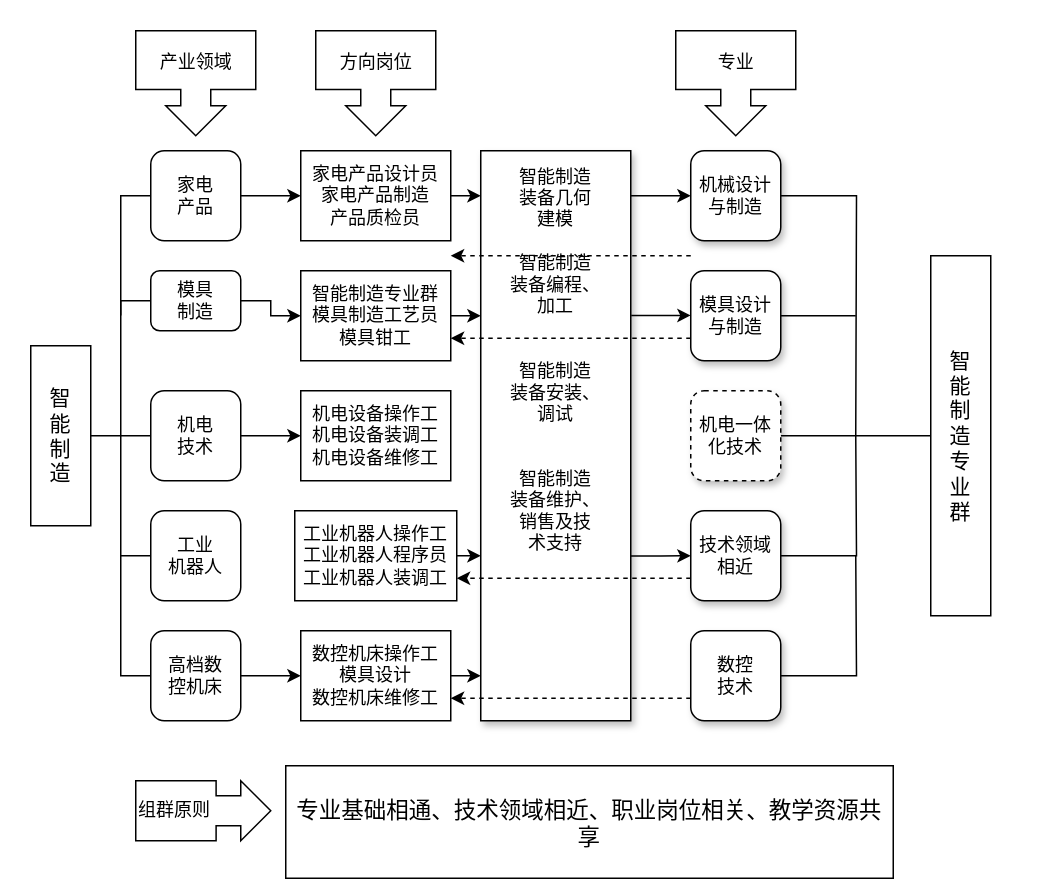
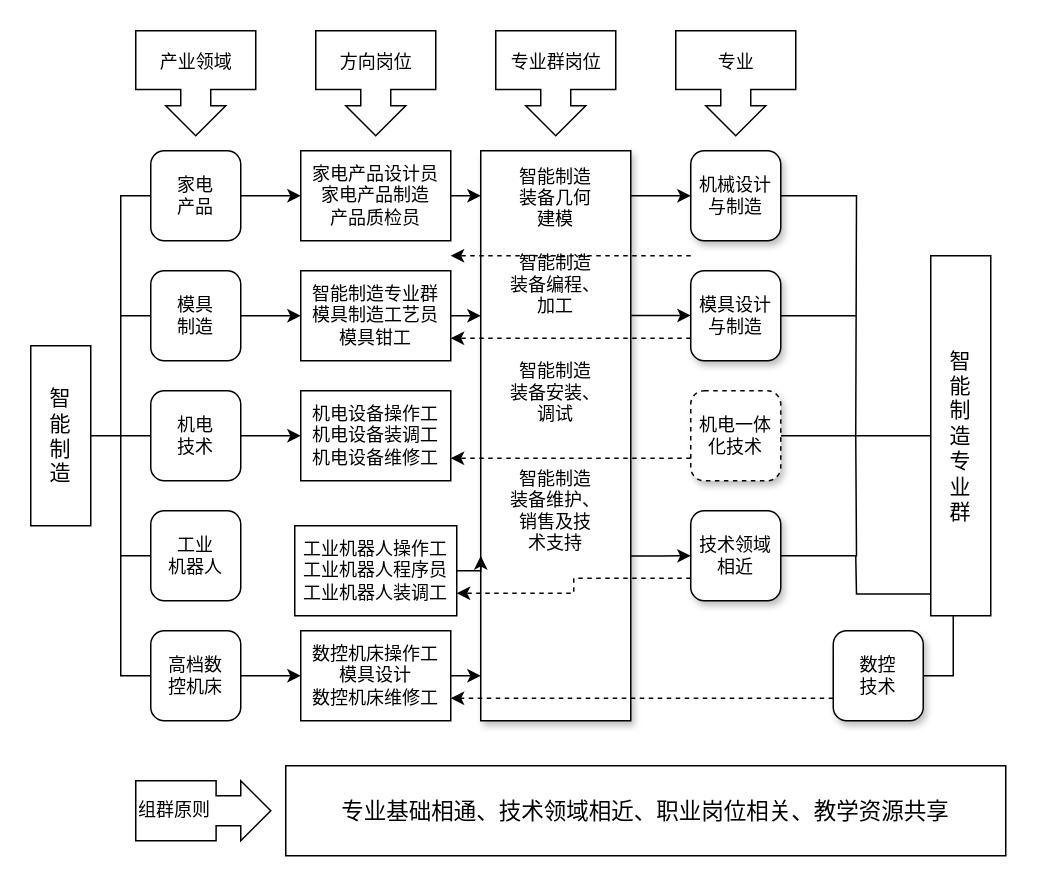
none -> (556, 83)
(196, 301) -> (196, 316)
none -> (576, 458)
(376, 556) -> (376, 571)
(736, 676) -> (878, 676)
(590, 822) -> (646, 811)
